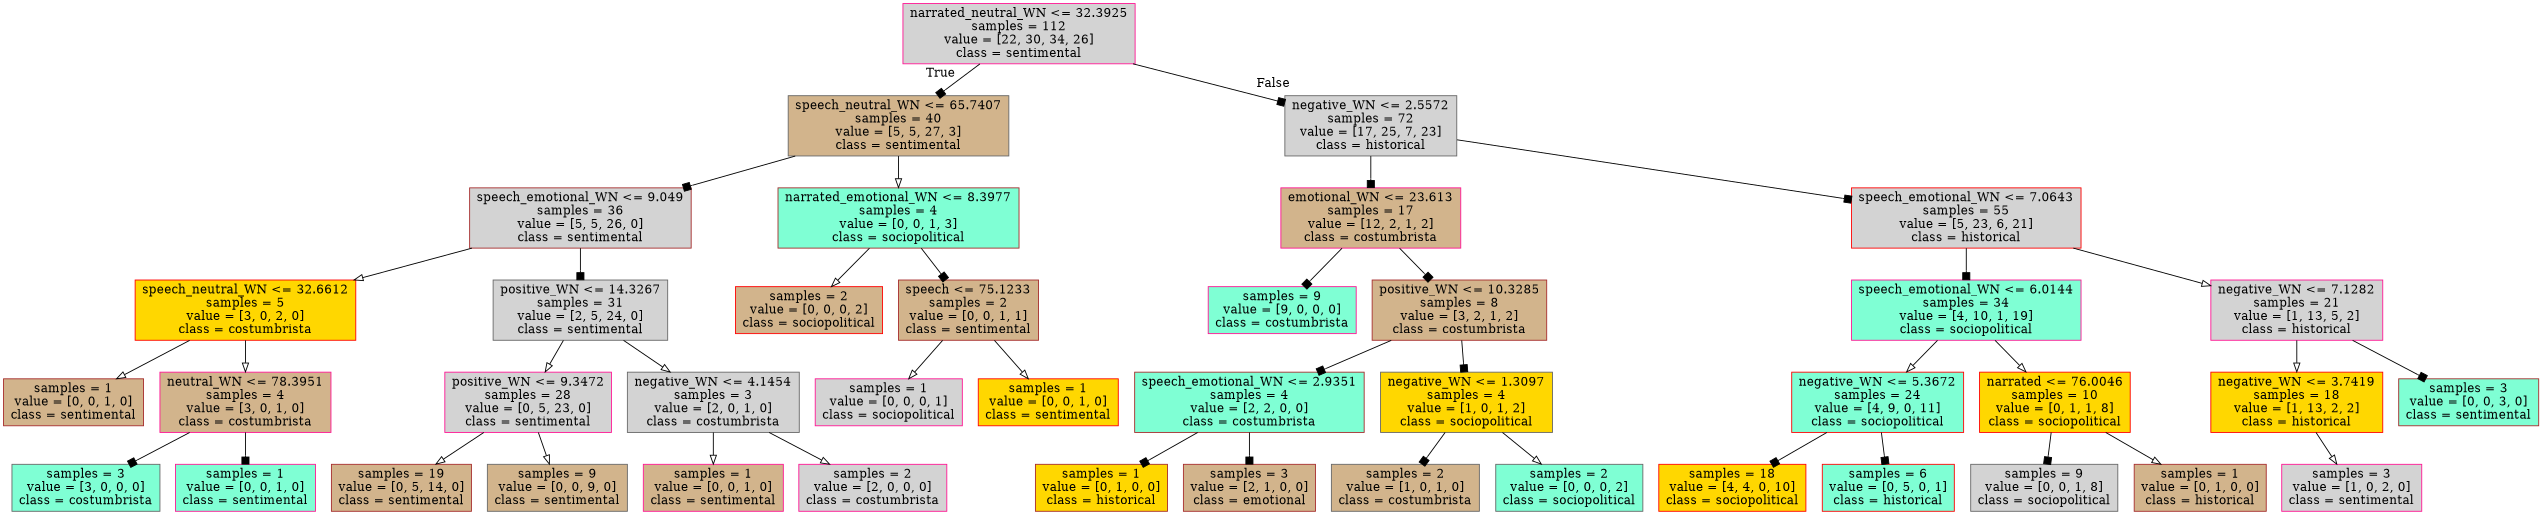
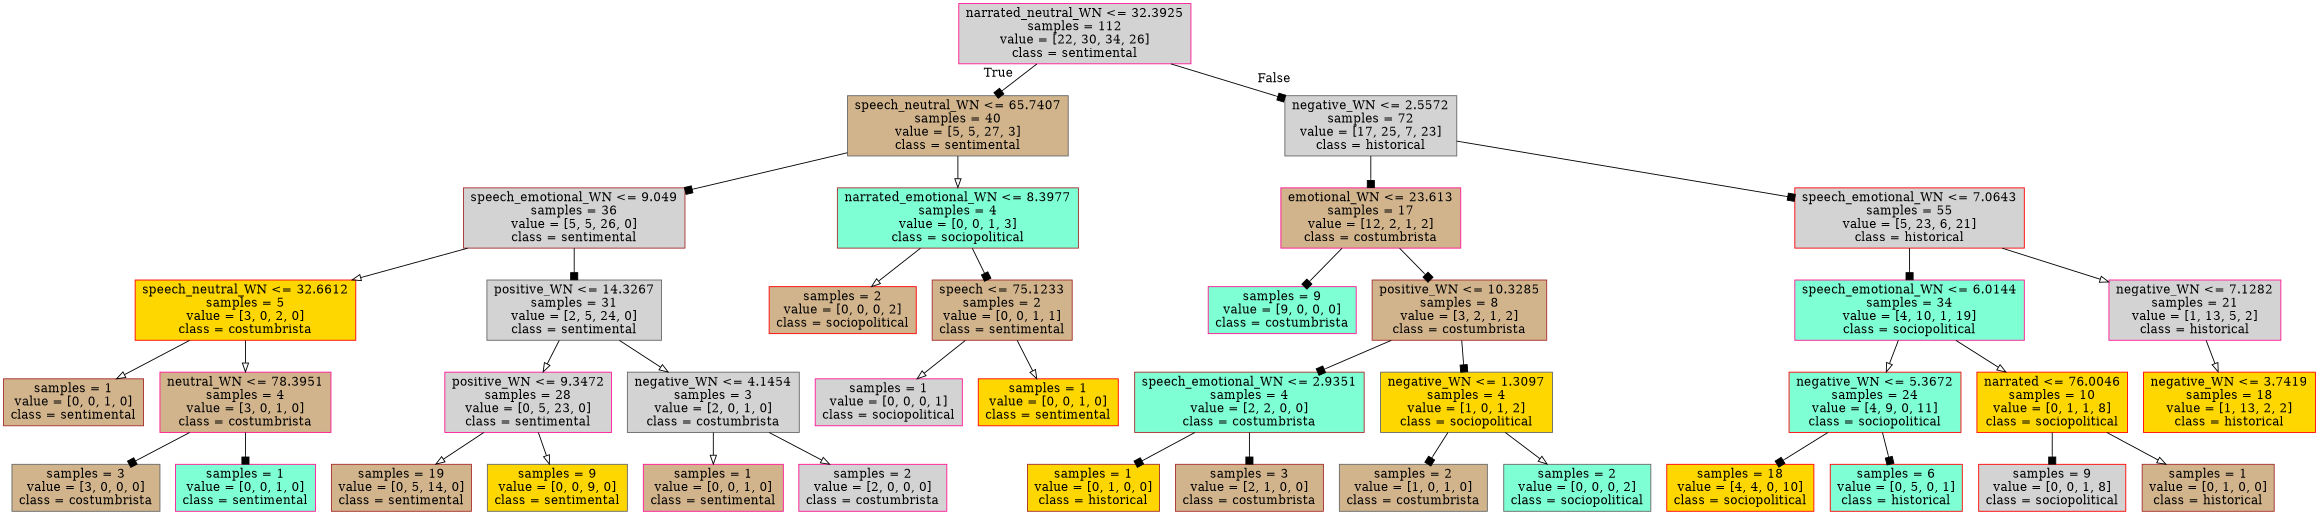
(2469, 402) -> none
(86, 488) -> (86, 488)
(557, 488) -> (557, 488)
(1249, 488) -> (1249, 488)
(2044, 488) -> (2052, 488)
(2352, 488) -> none
